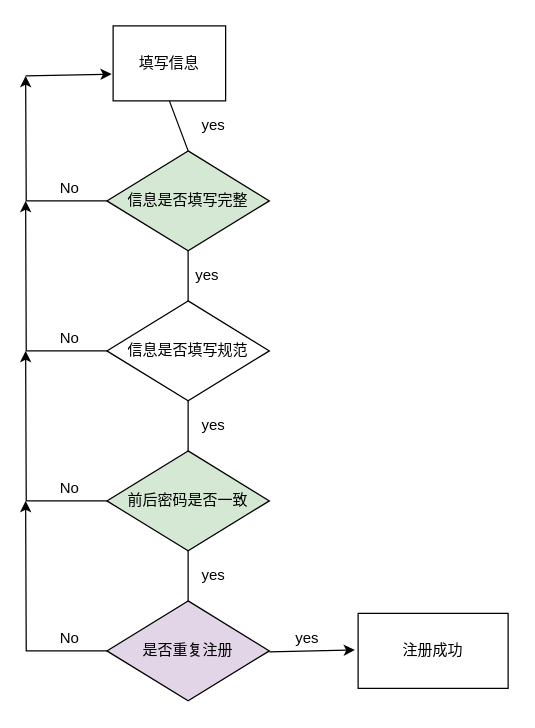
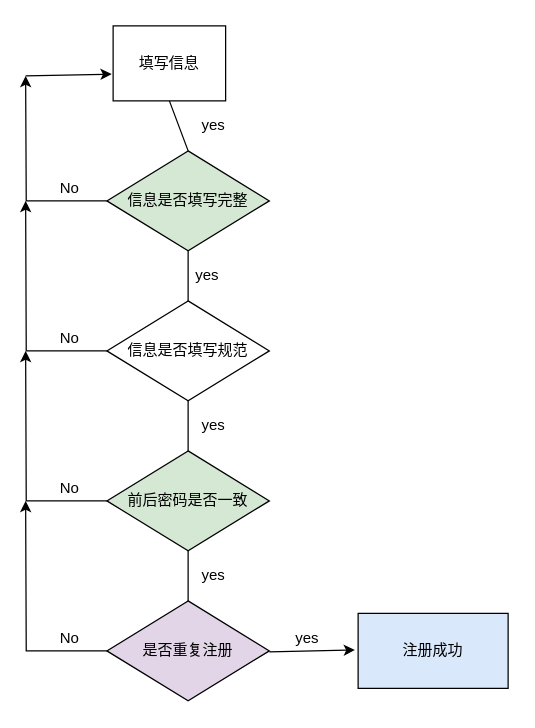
(433, 651) -> (433, 651)
